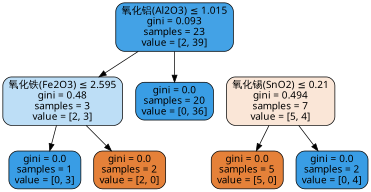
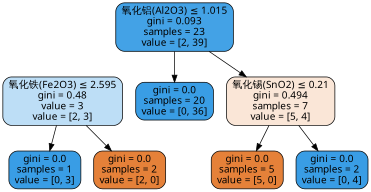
(122, 62) -> (225, 62)
(63, 106) -> (63, 106)
